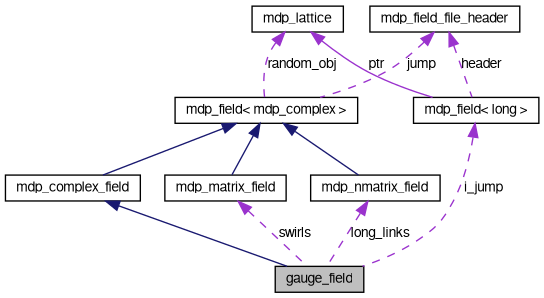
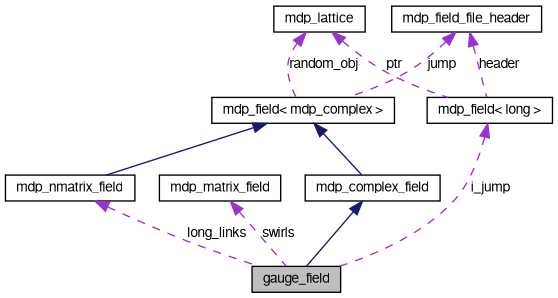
(366, 71) -> (387, 72)
(243, 155) -> none
